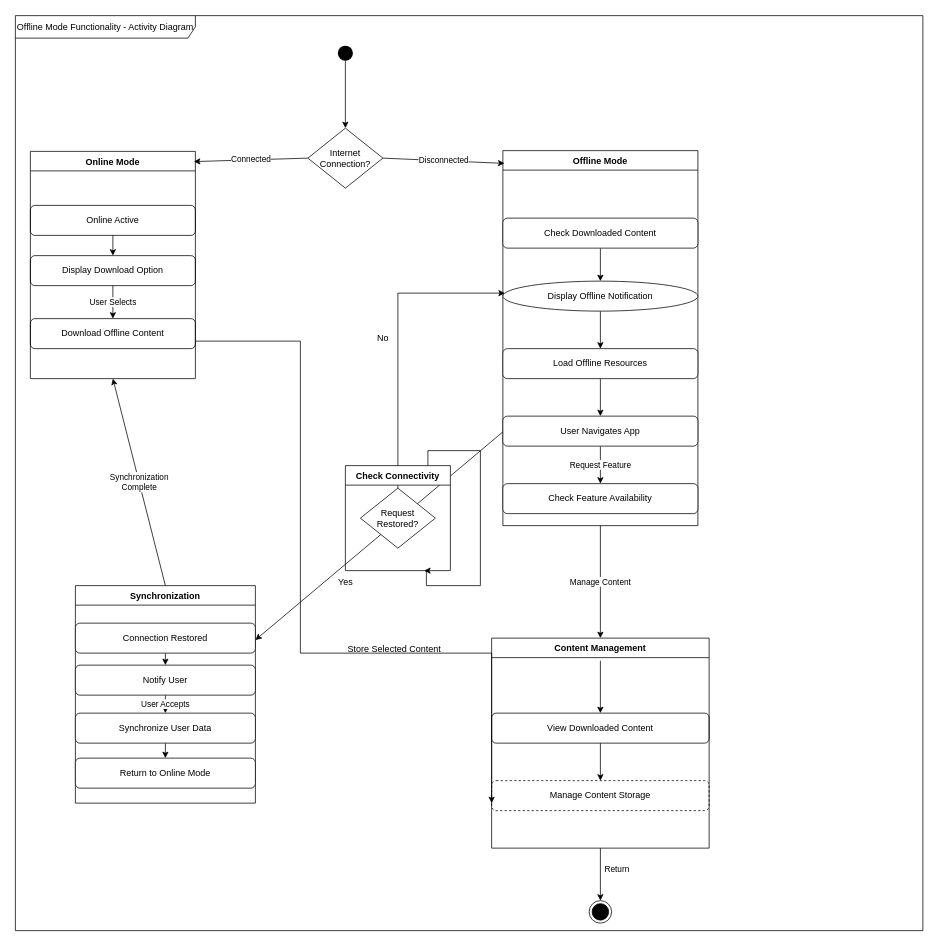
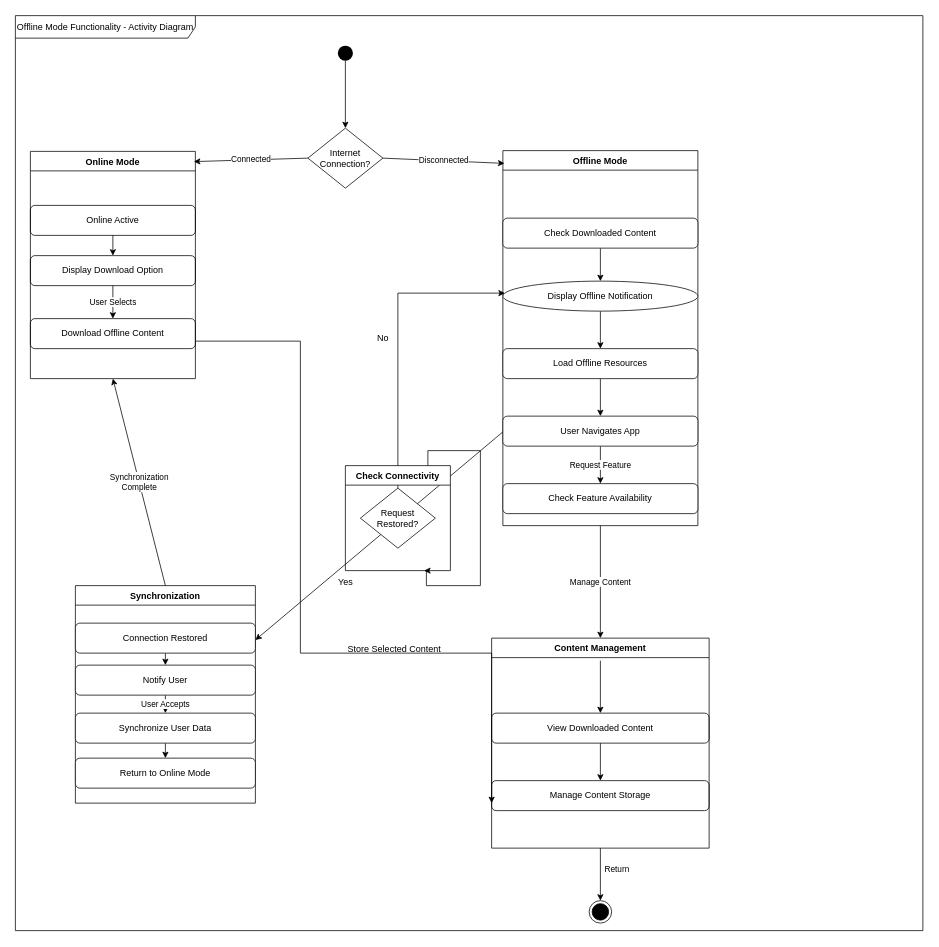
(600, 795) -> (600, 795)
